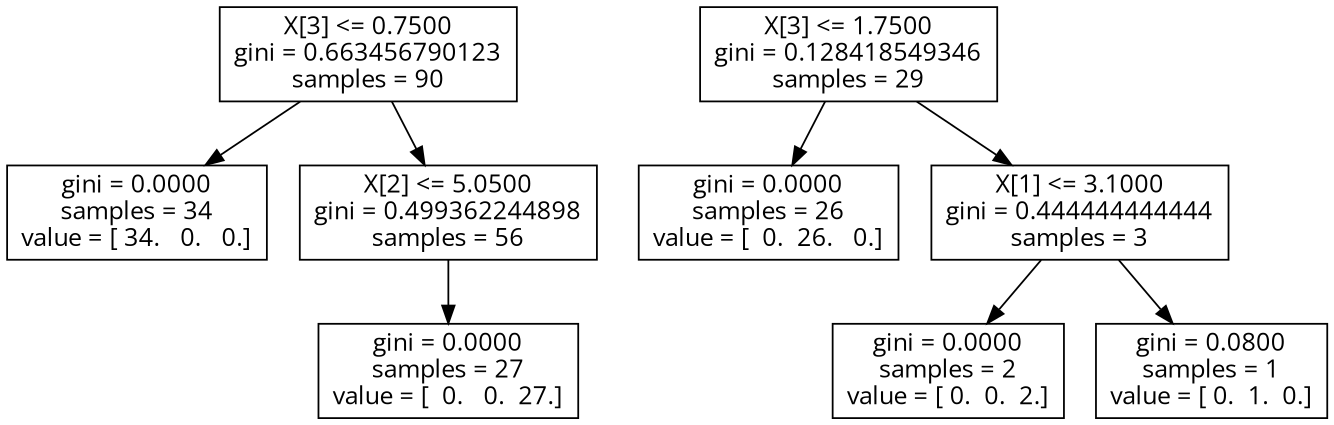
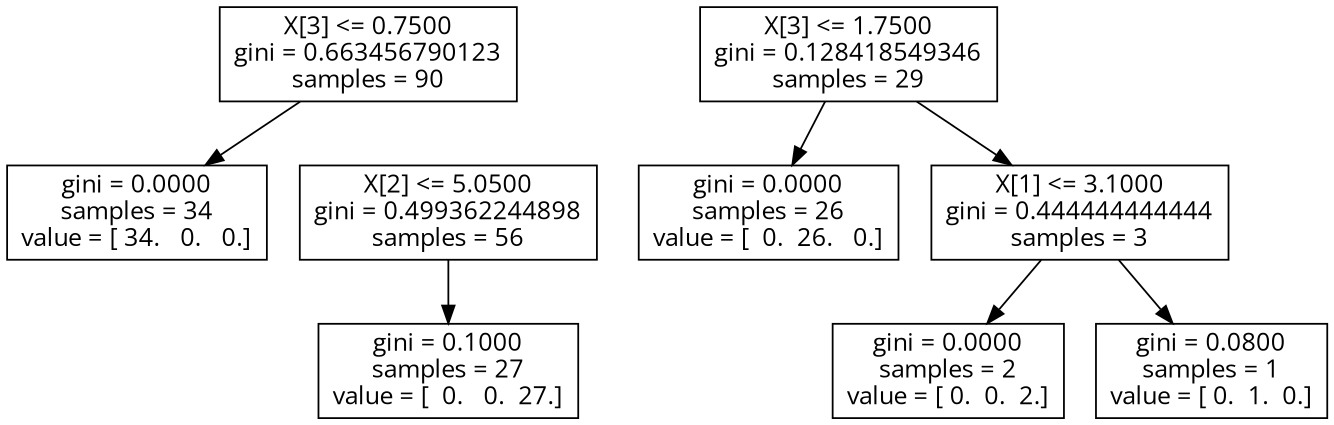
(404, 125) -> none
(448, 371) -> (448, 371)
